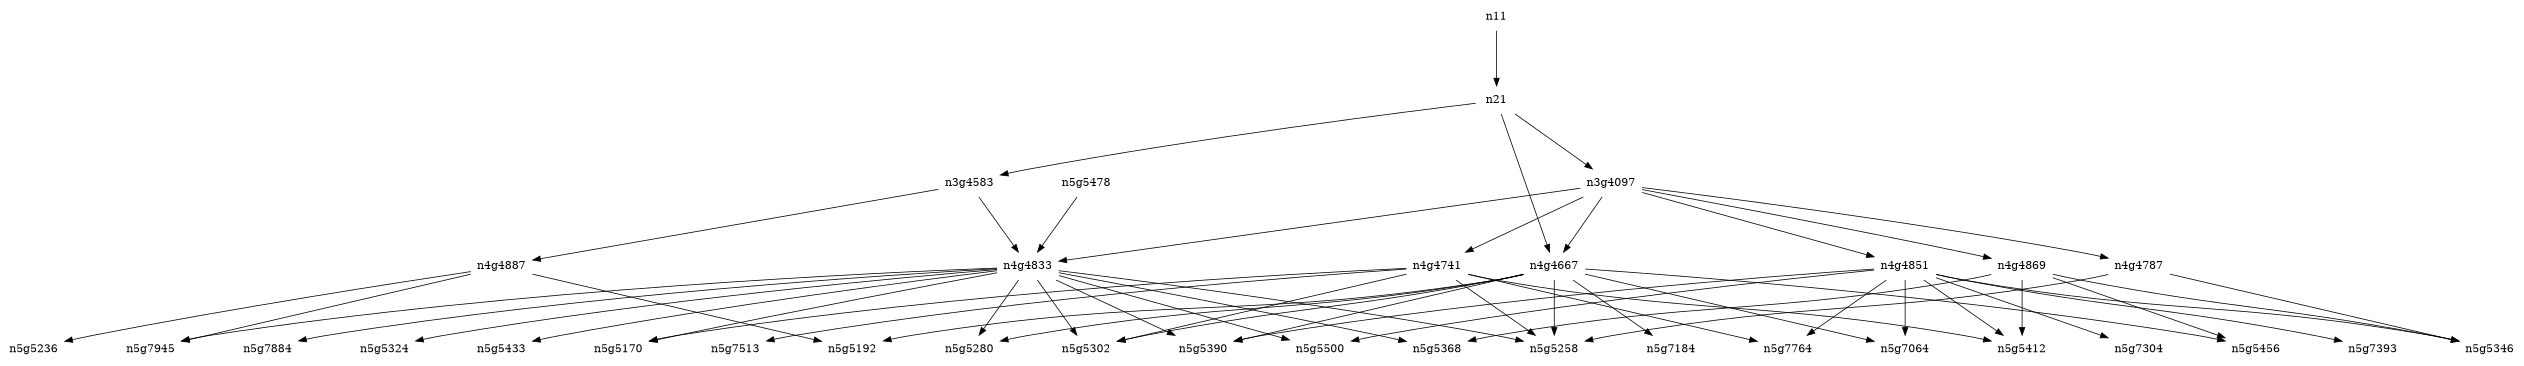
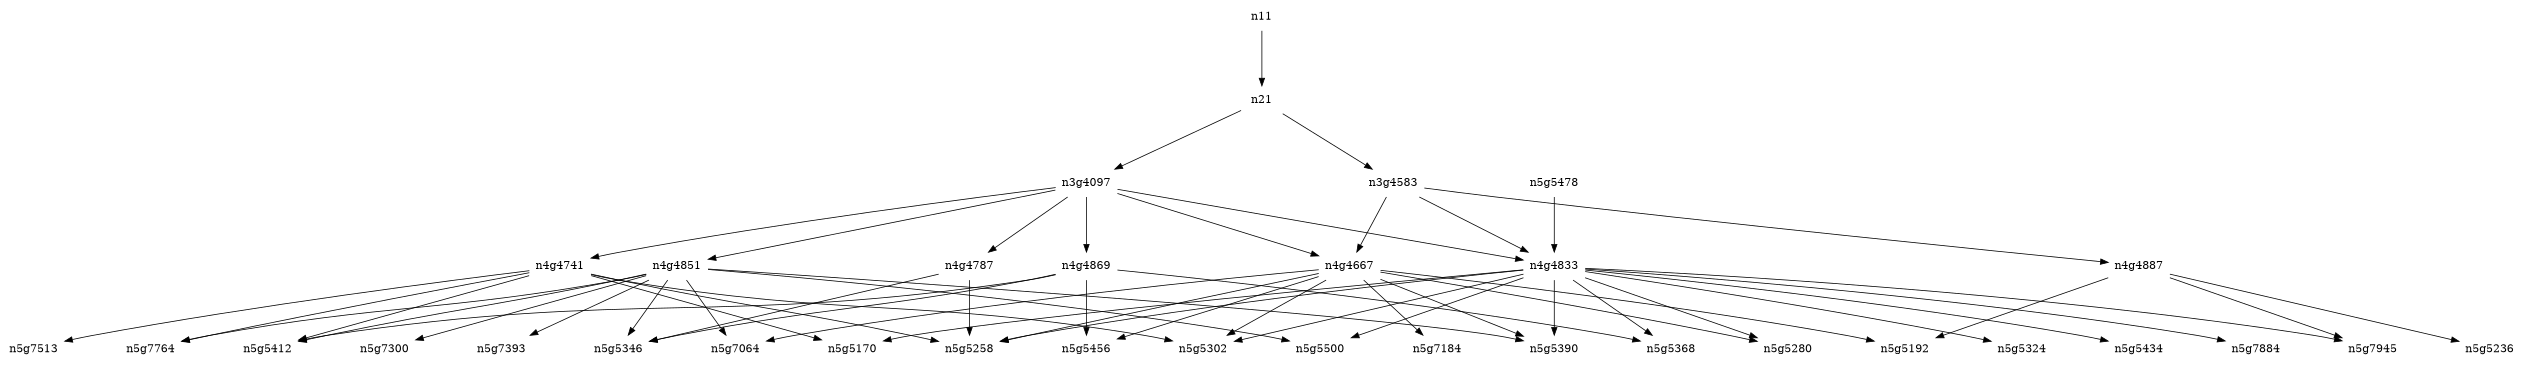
(1524, 179) -> (1373, 221)
(502, 349) -> (2139, 349)
(2139, 349) -> (385, 349)
